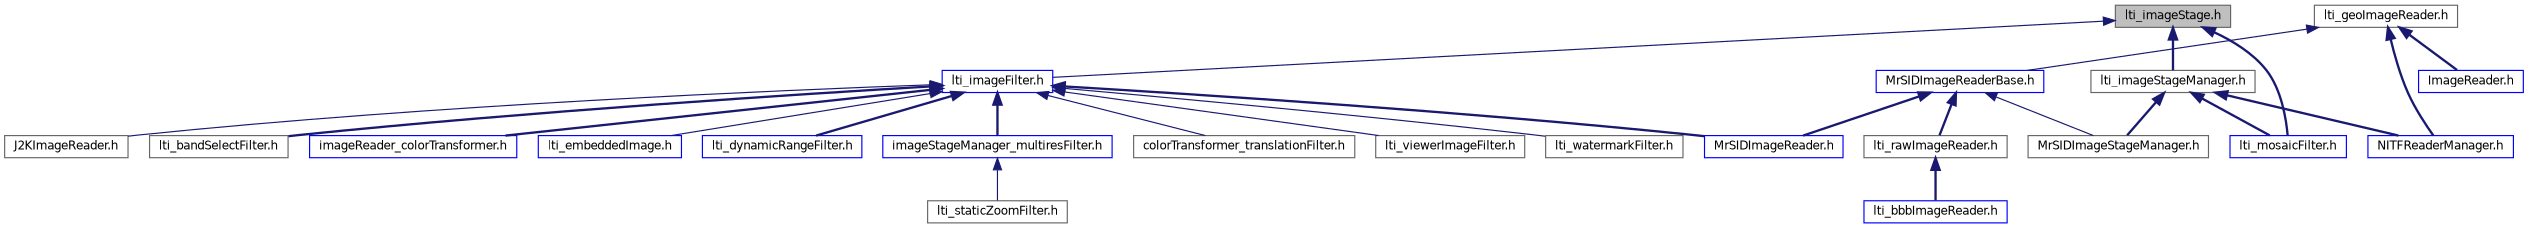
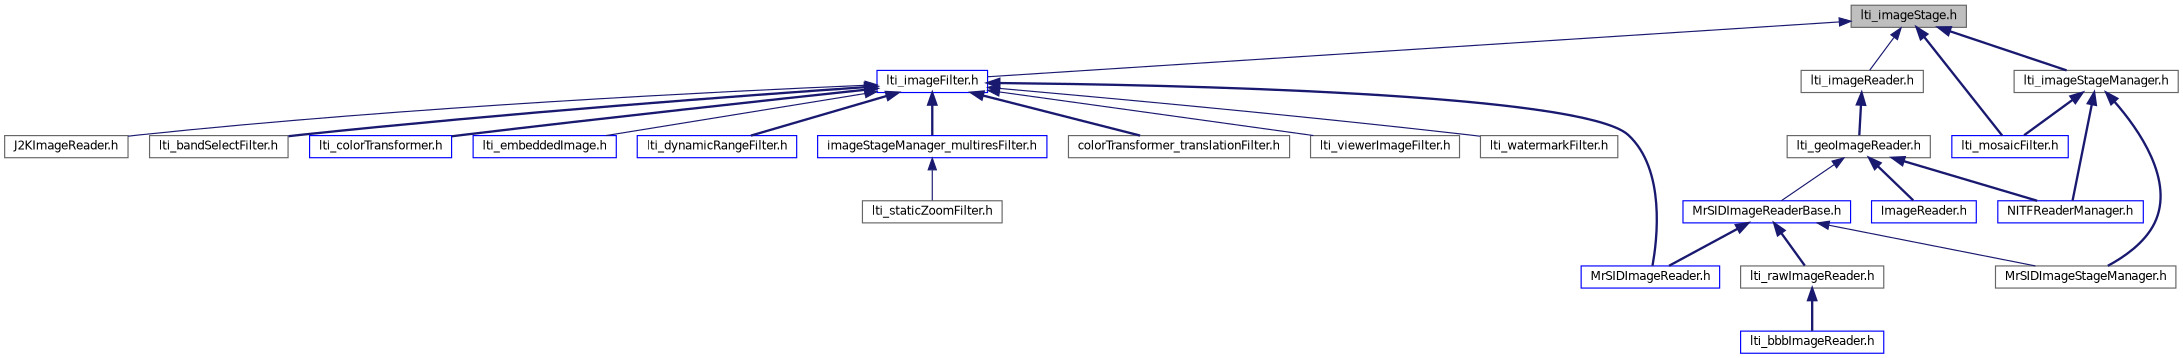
none -> (1862, 81)
(1127, 116) -> (1061, 116)
(413, 147) -> (381, 147)
